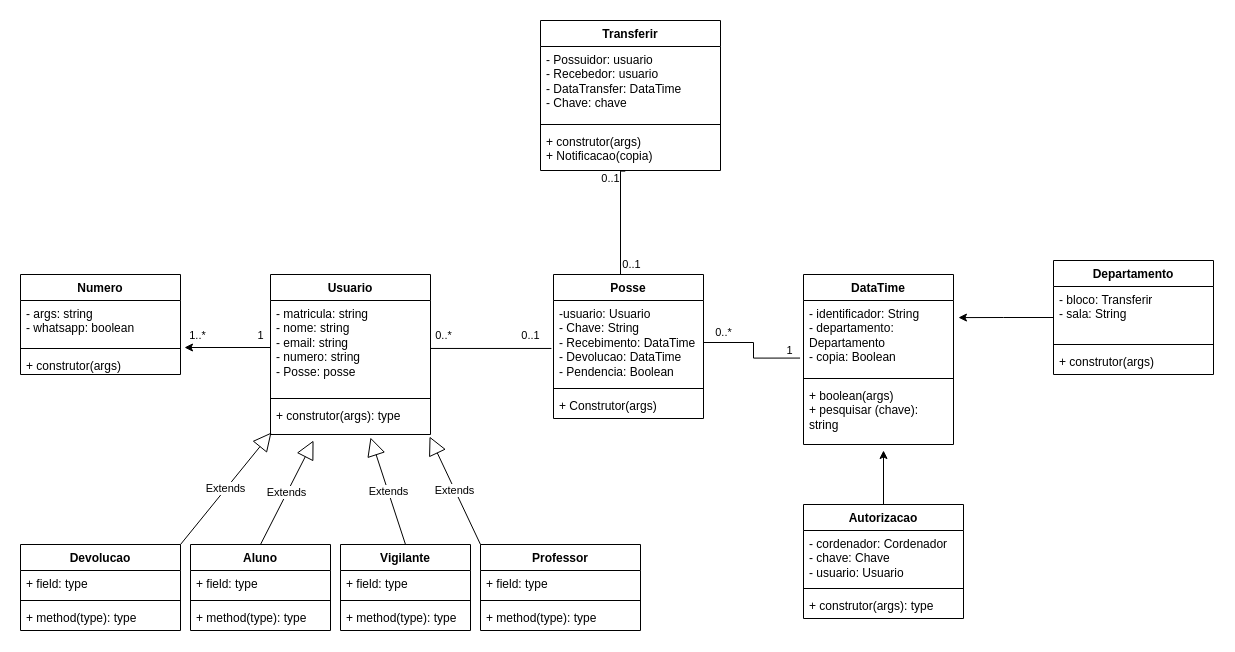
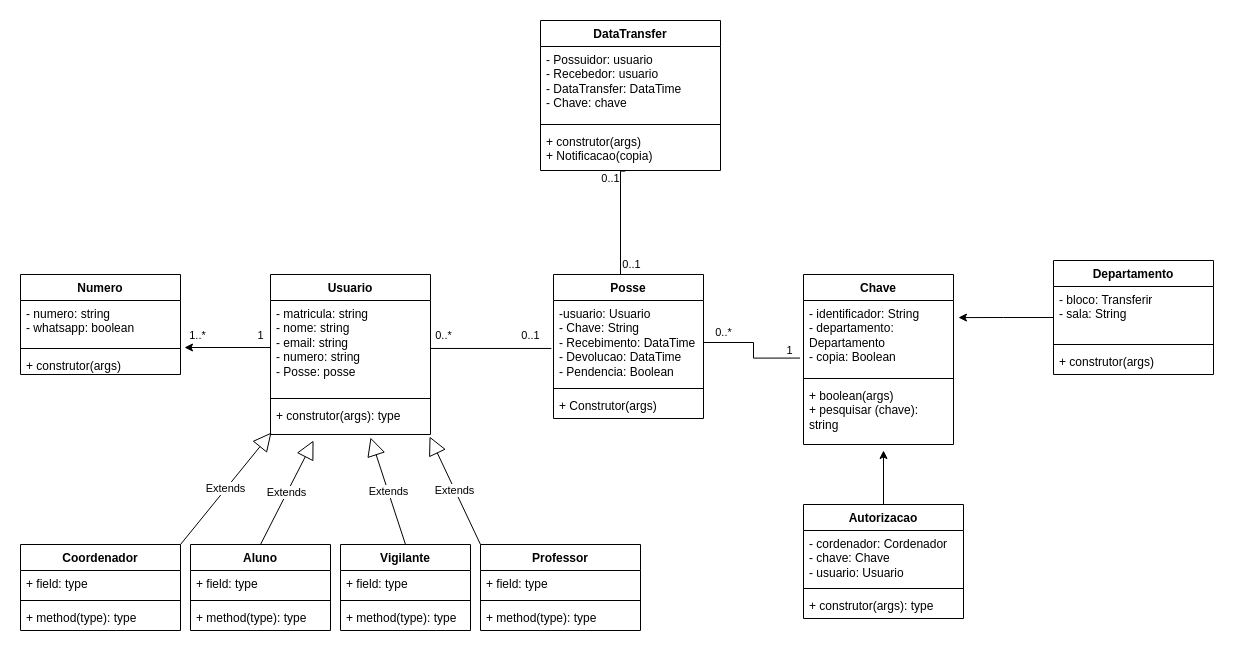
(631, 35) -> (631, 35)
(879, 289) -> (879, 289)
(84, 322) -> (84, 322)
(101, 559) -> (101, 559)
